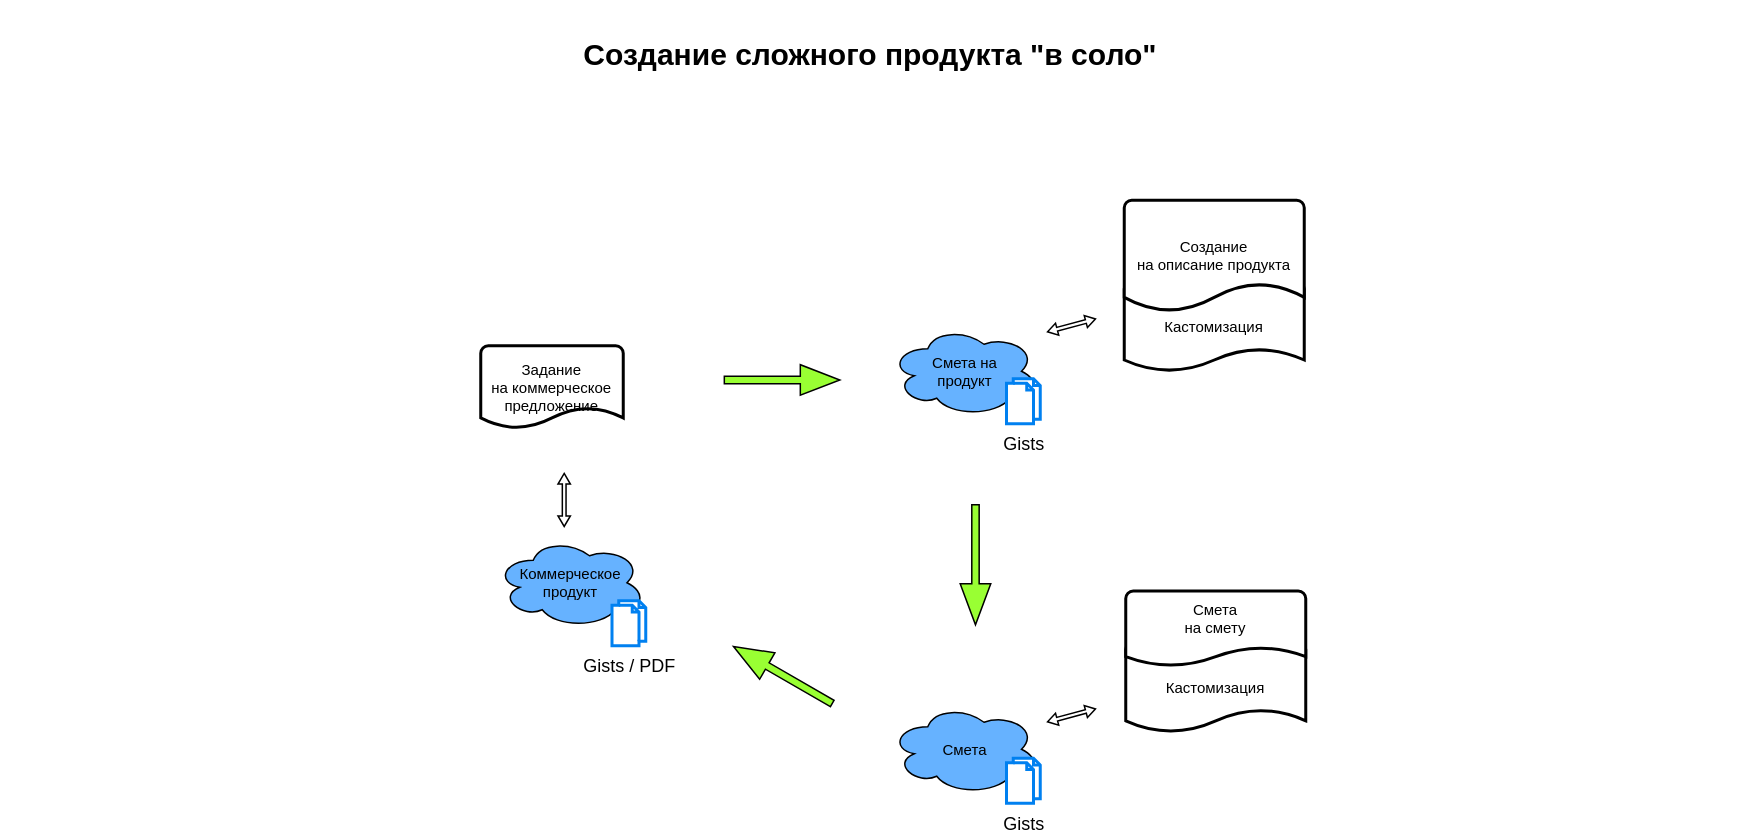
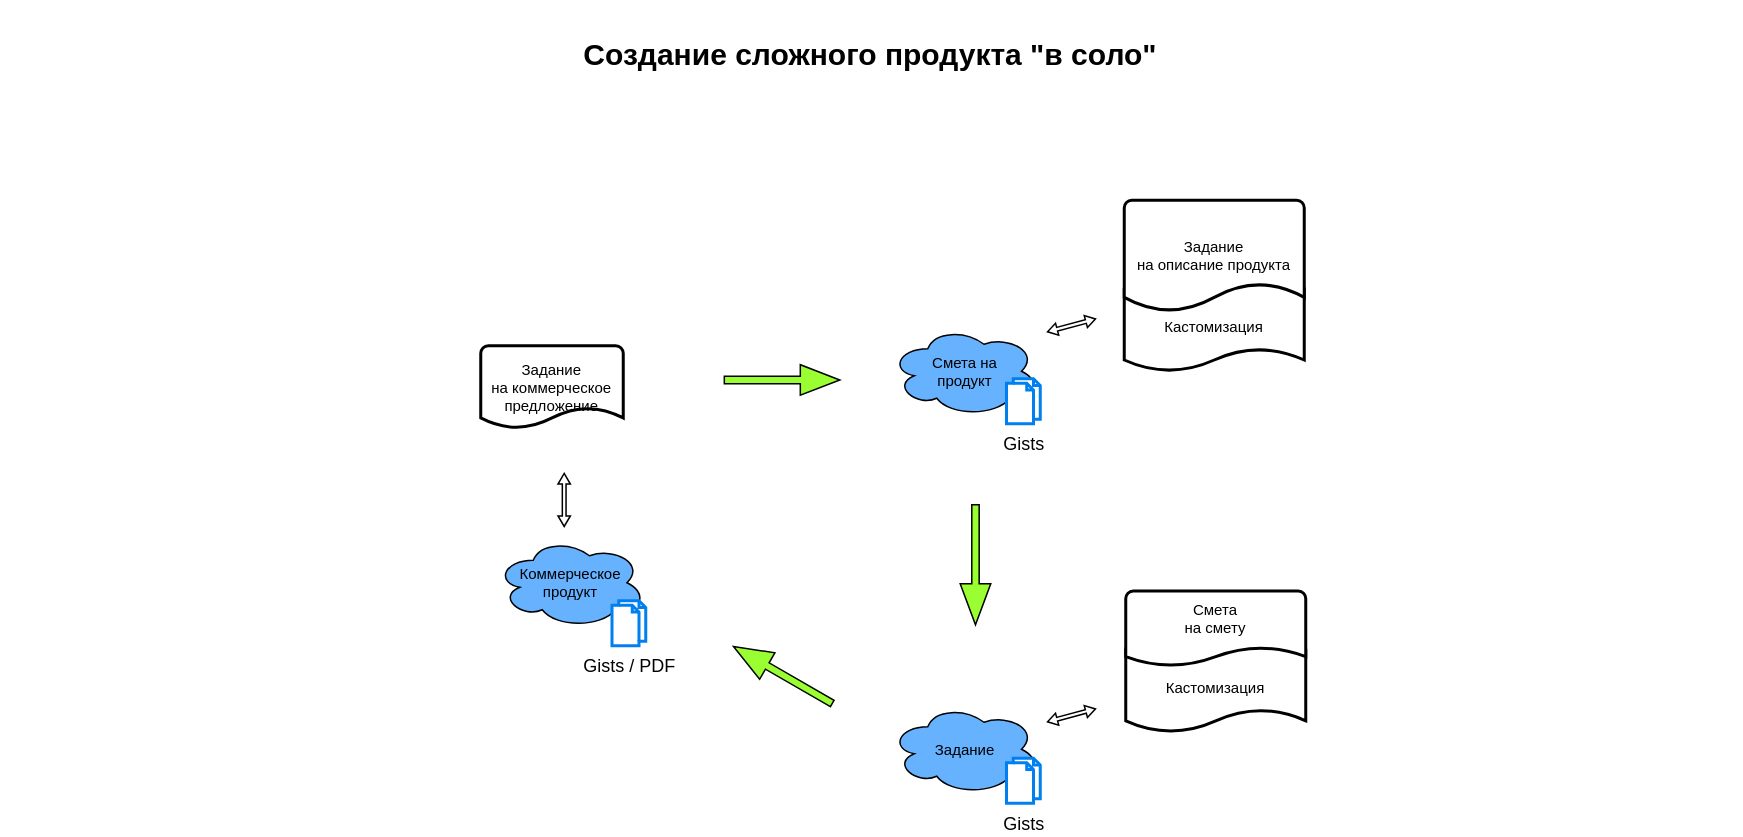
(1214, 256) -> (1214, 256)
(965, 749) -> (965, 749)
